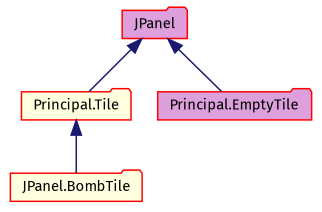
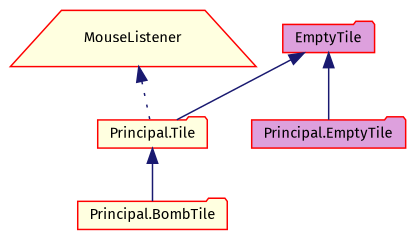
(155, 24) -> (329, 38)
none -> (133, 38)
(76, 187) -> (152, 215)
